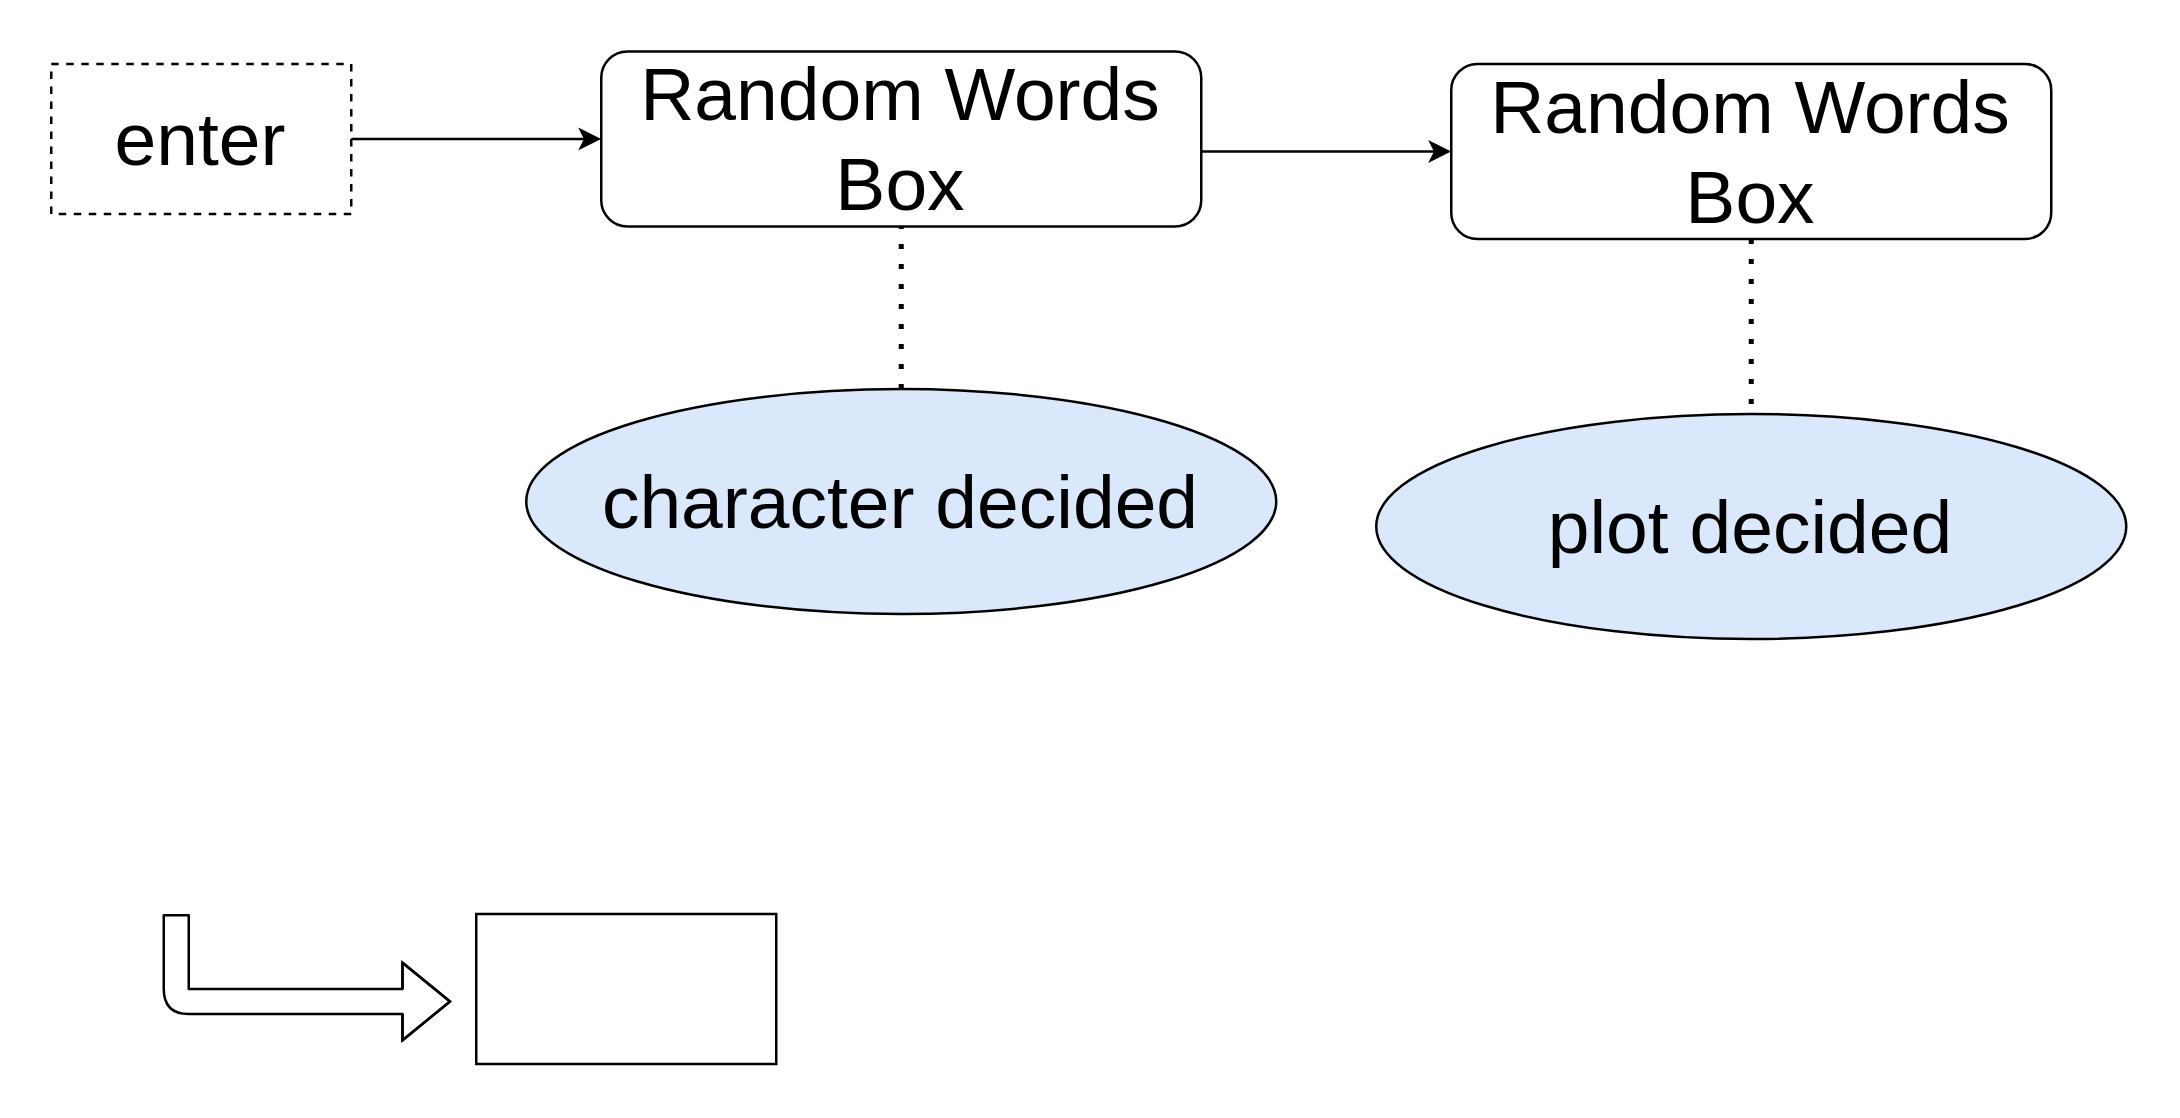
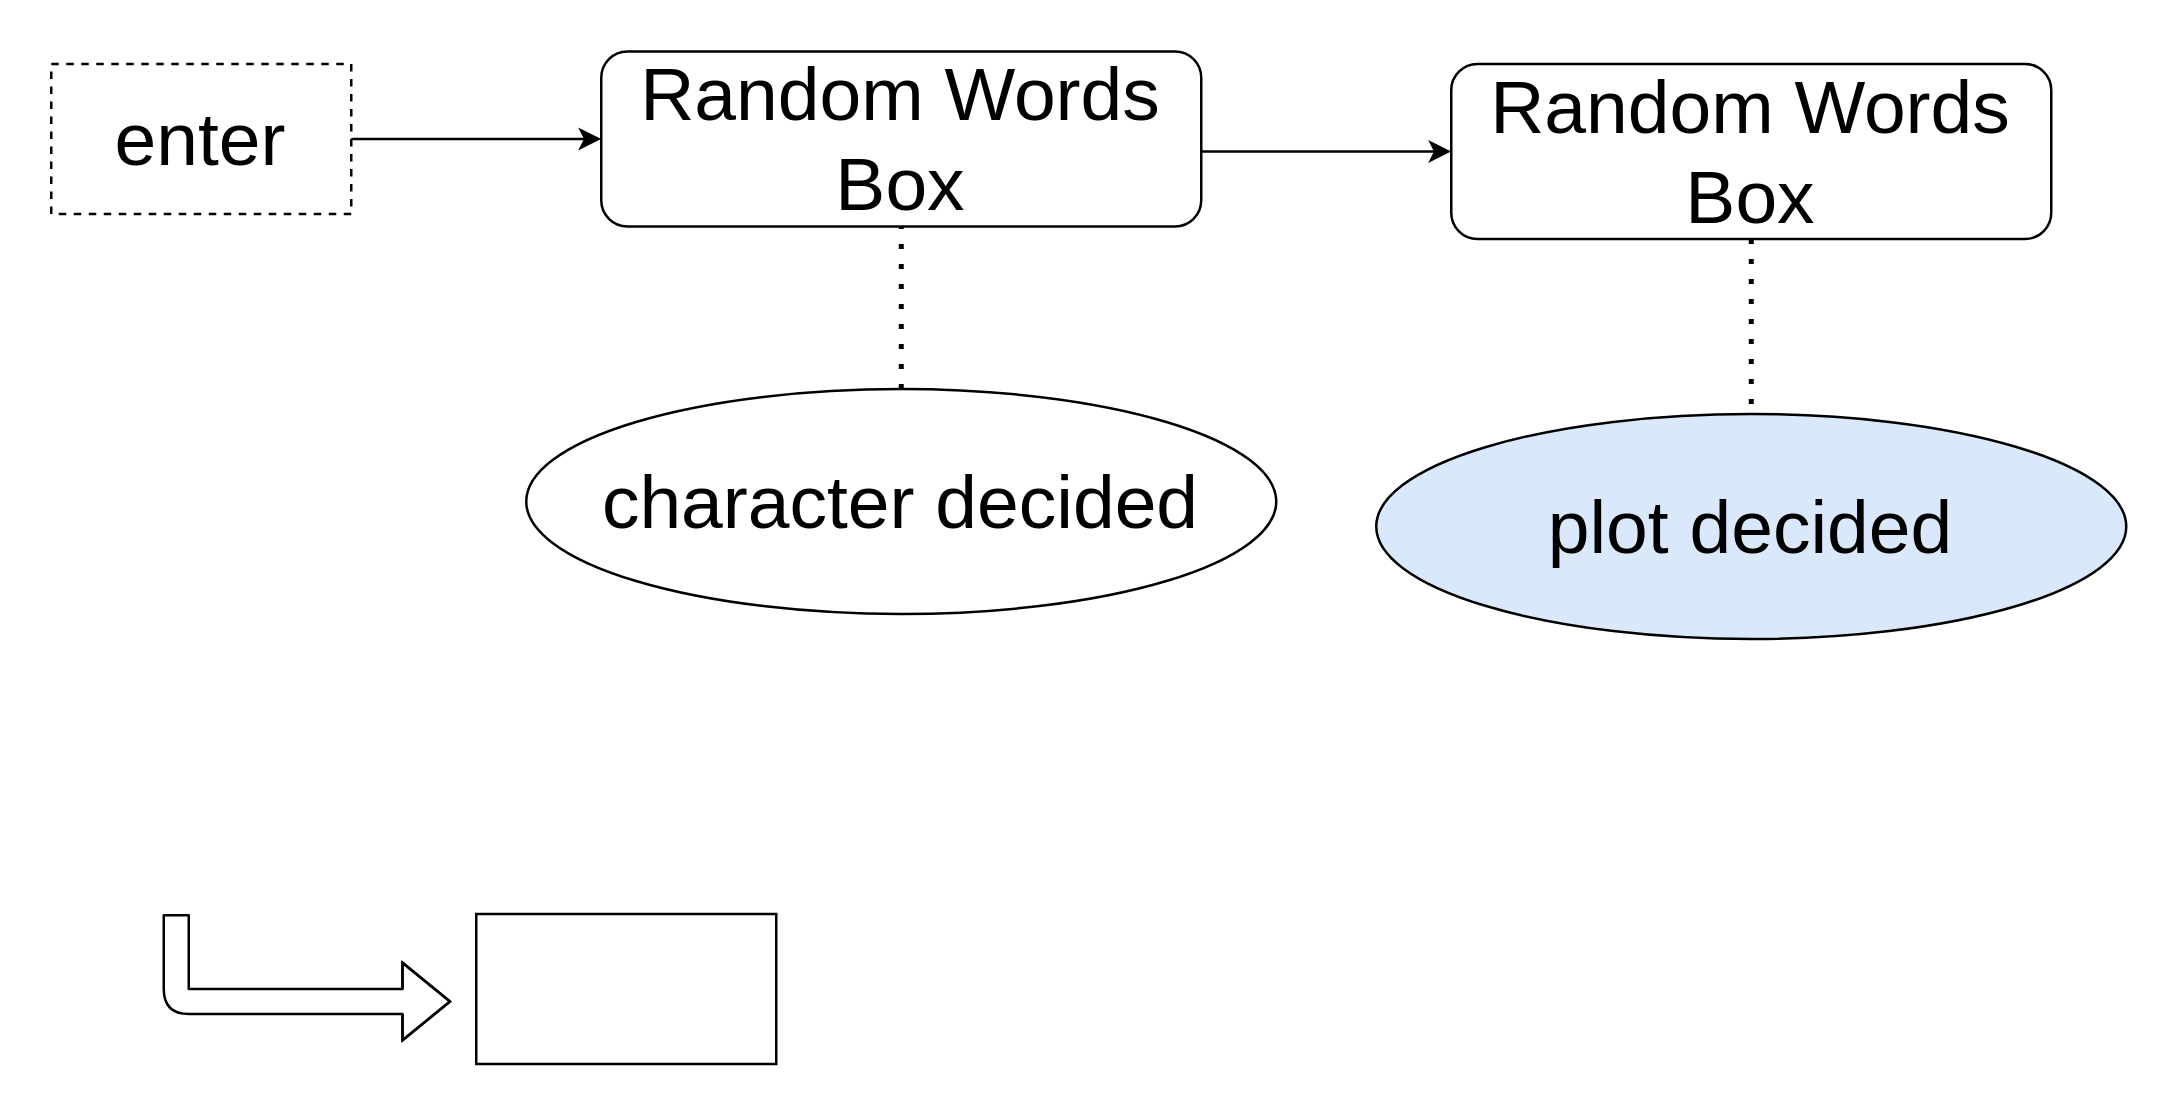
(901, 501) -> (901, 501)
